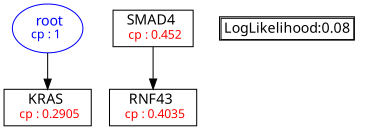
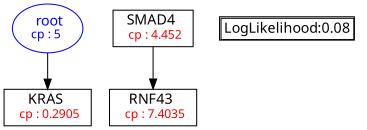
(48, 35) -> (48, 35)
(155, 35) -> (155, 35)
(155, 114) -> (155, 114)
